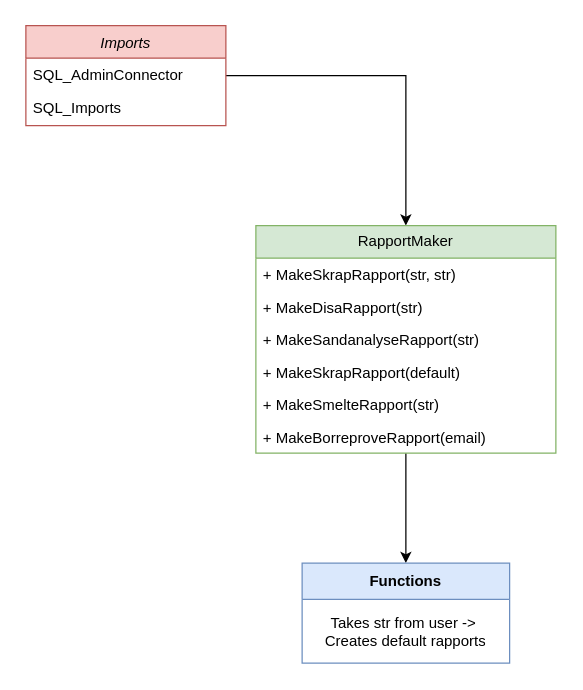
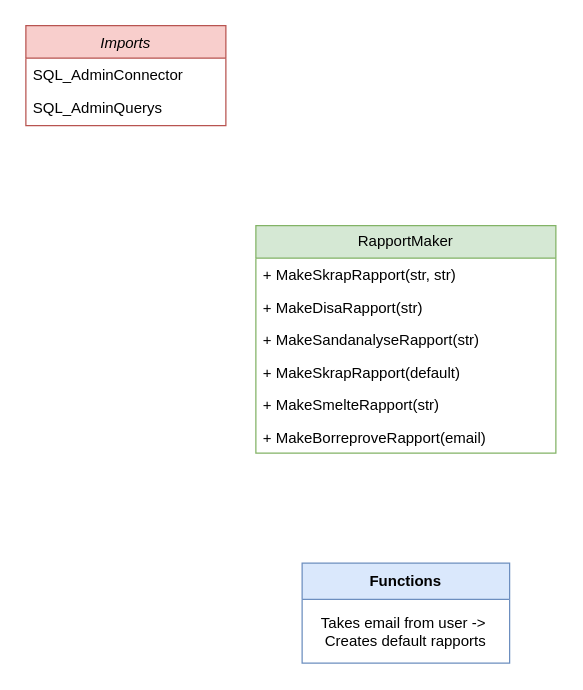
(387, 76) -> none
(79, 108) -> (94, 108)
(406, 505) -> none
(406, 632) -> (406, 632)
